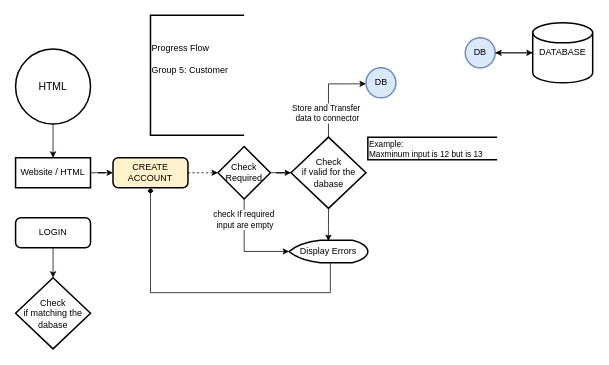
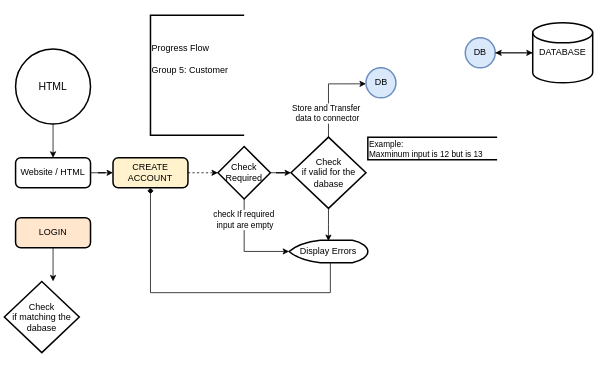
(53, 173) -> (53, 173)
(53, 233) -> (53, 233)
(53, 314) -> (42, 317)
